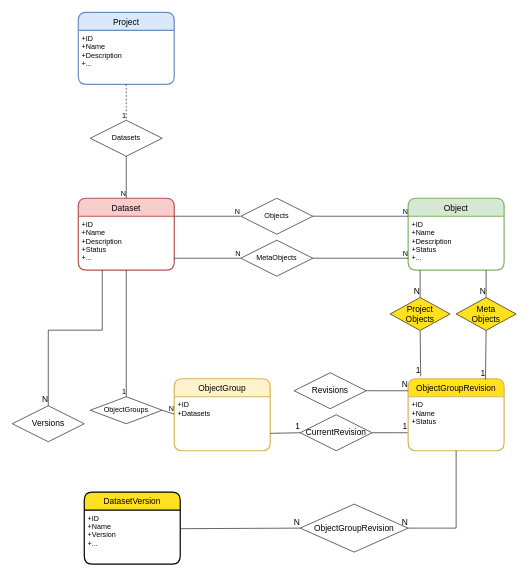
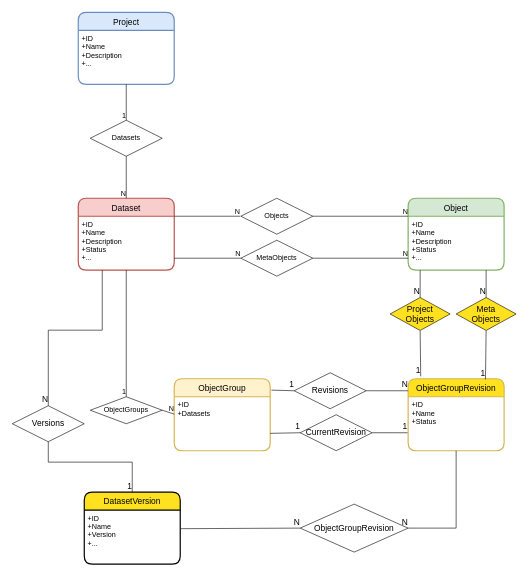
(126, 103) -> (126, 103)
none -> (283, 391)
none -> (95, 462)
